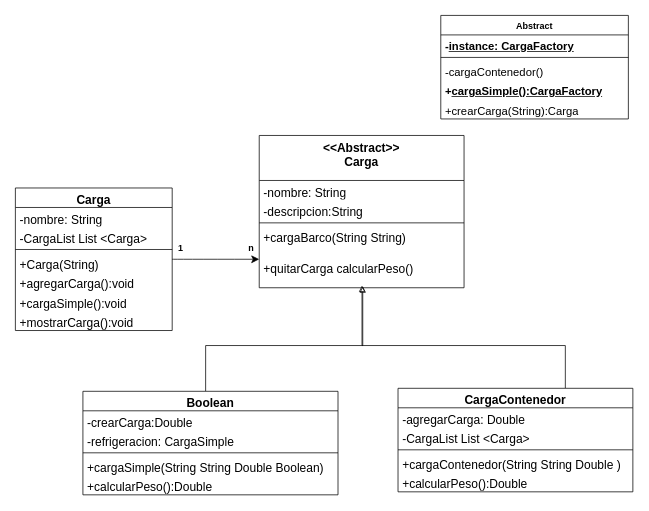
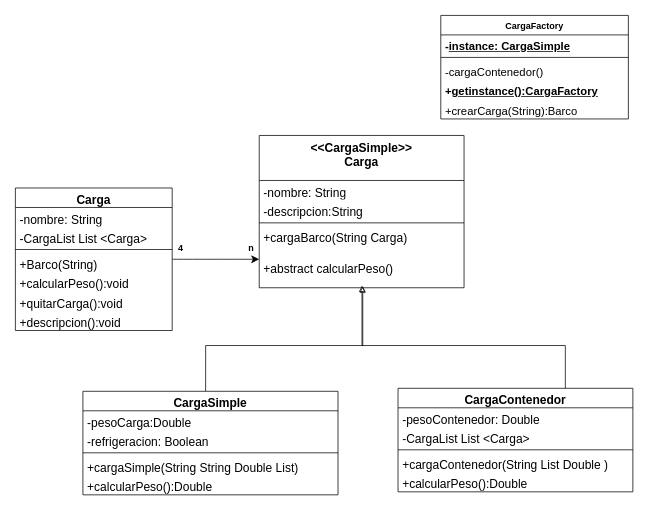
(534, 26) -> (534, 26)
(500, 46) -> (495, 46)
(510, 91) -> (511, 91)
(506, 110) -> (506, 110)
(362, 155) -> (362, 155)
(346, 239) -> (345, 239)
(181, 248) -> (181, 248)
(65, 265) -> (65, 265)
(348, 269) -> (340, 269)
(84, 284) -> (81, 284)
(77, 304) -> (79, 304)
(84, 323) -> (77, 323)
(210, 404) -> (210, 404)
(468, 420) -> (475, 420)
(145, 423) -> (141, 423)
(169, 443) -> (157, 443)
(516, 472) -> (516, 472)
(211, 475) -> (204, 468)
